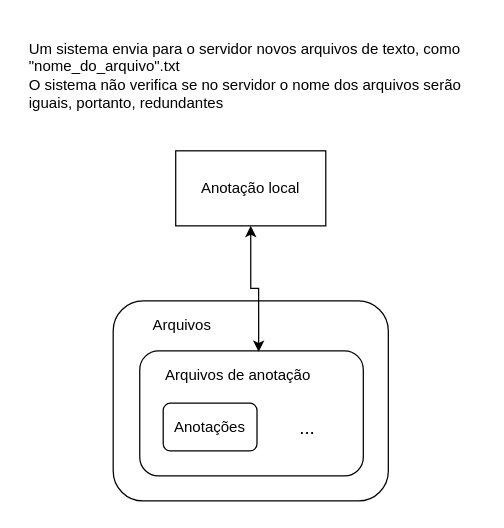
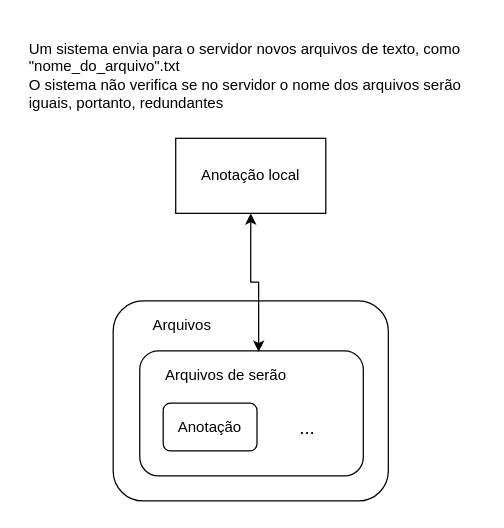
(251, 188) -> (251, 176)
(244, 376) -> (231, 376)
(210, 427) -> (210, 427)
